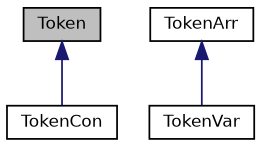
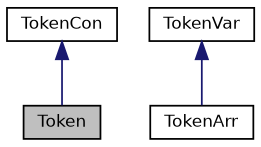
(62, 83) -> (62, 83)
(202, 83) -> (202, 83)
